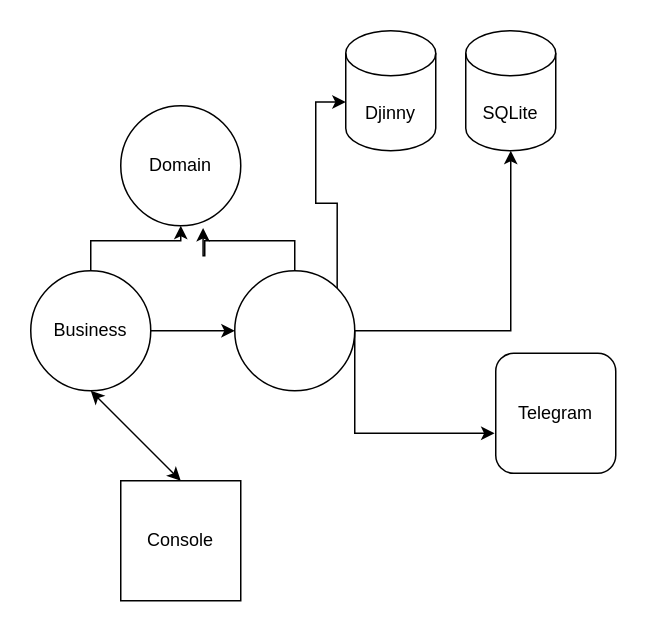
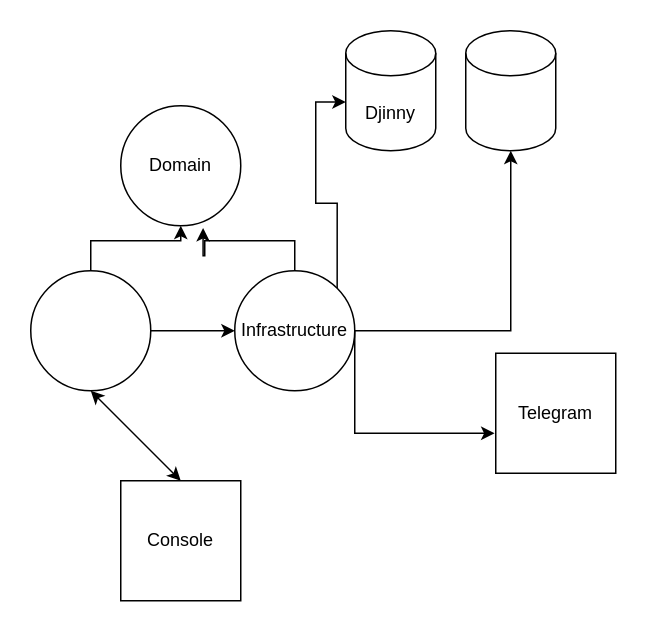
(511, 113) -> none
(91, 331) -> none
none -> (295, 331)
(556, 413) -> (556, 413)
